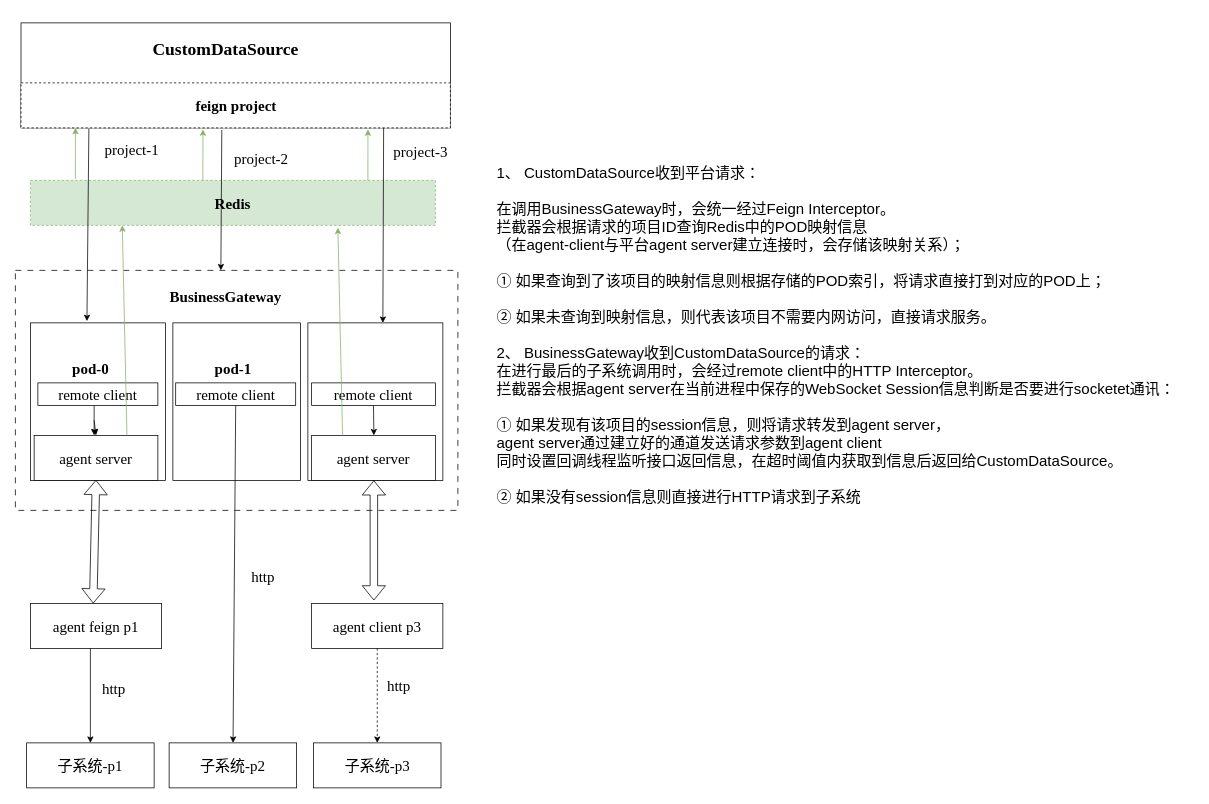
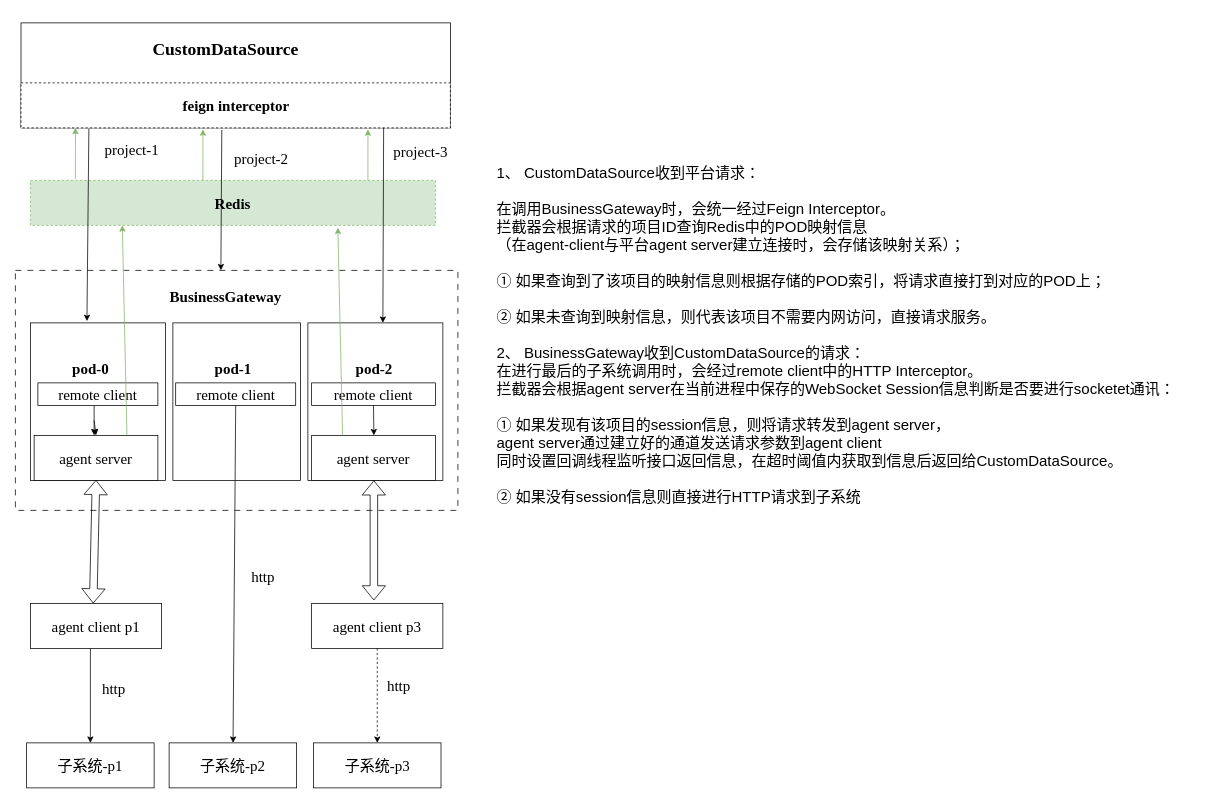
(236, 105) -> (236, 105)
none -> (374, 368)
(96, 626) -> (96, 626)
